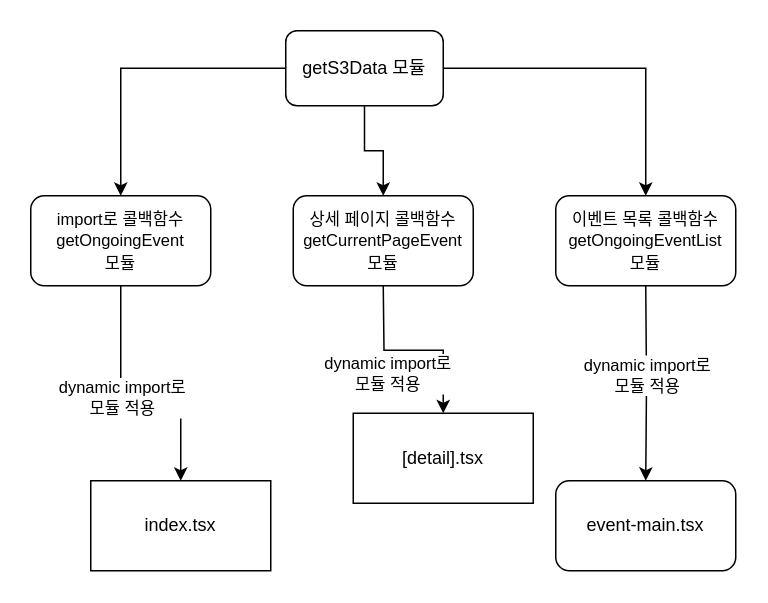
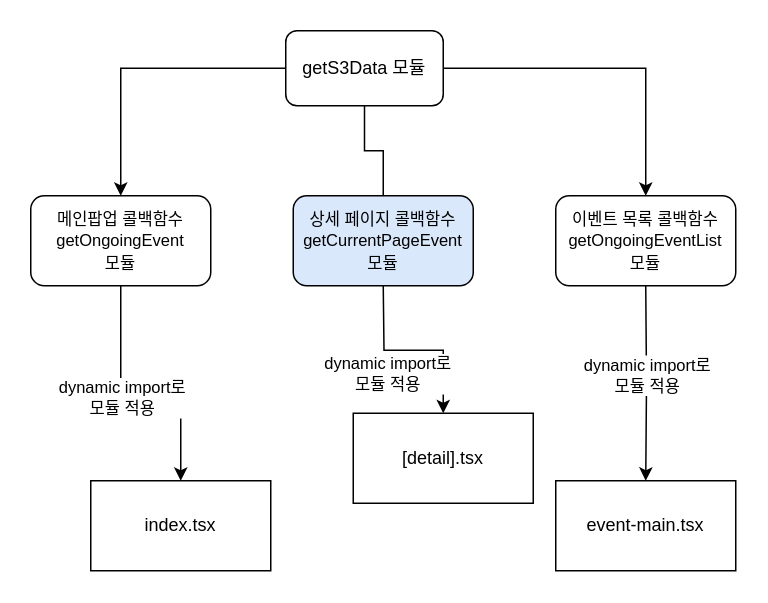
(383, 184) -> (383, 188)
(121, 241) -> (121, 241)
(383, 241) -> (383, 241)
(646, 526) -> (646, 526)
